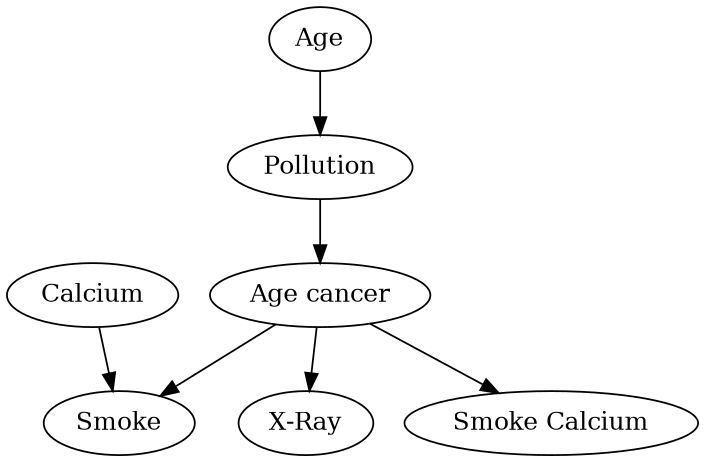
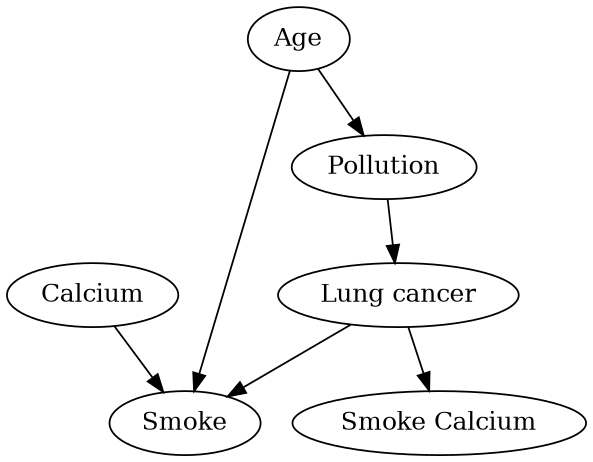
none -> (245, 222)
(320, 295) -> (398, 295)
(306, 423) -> none
